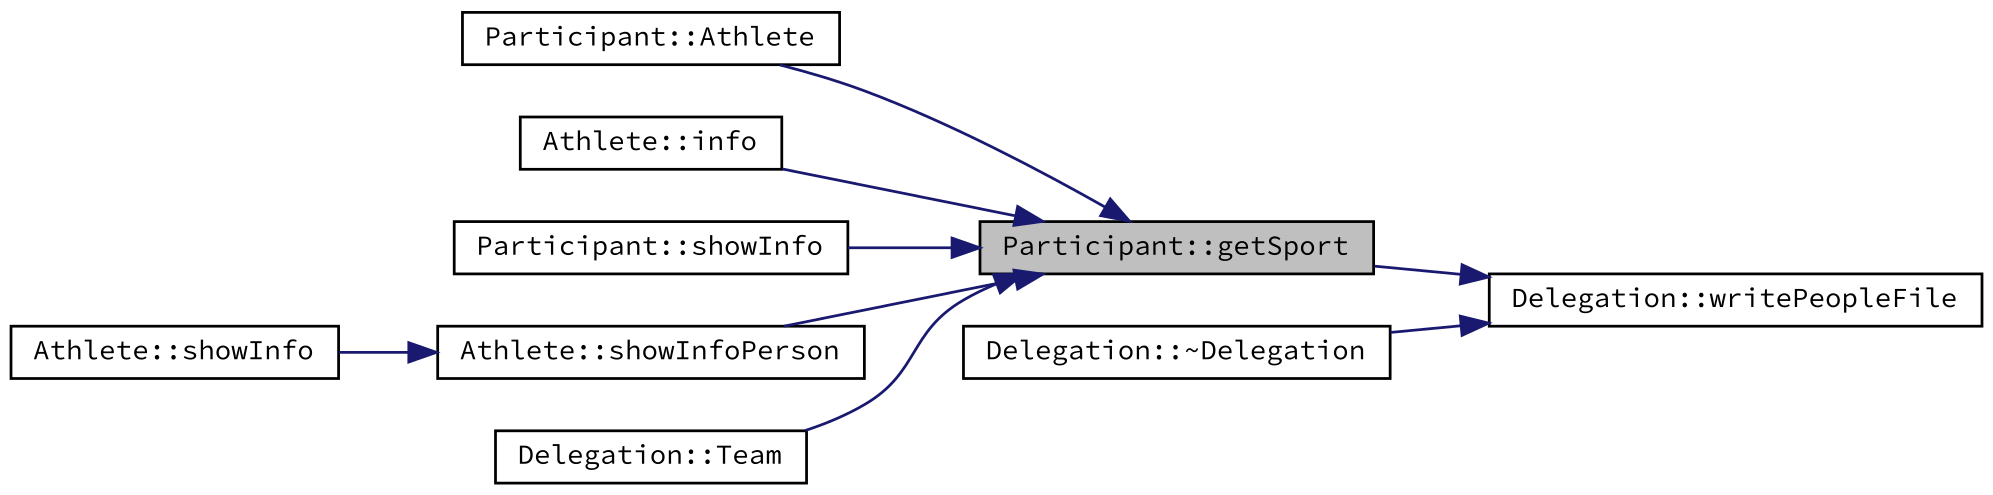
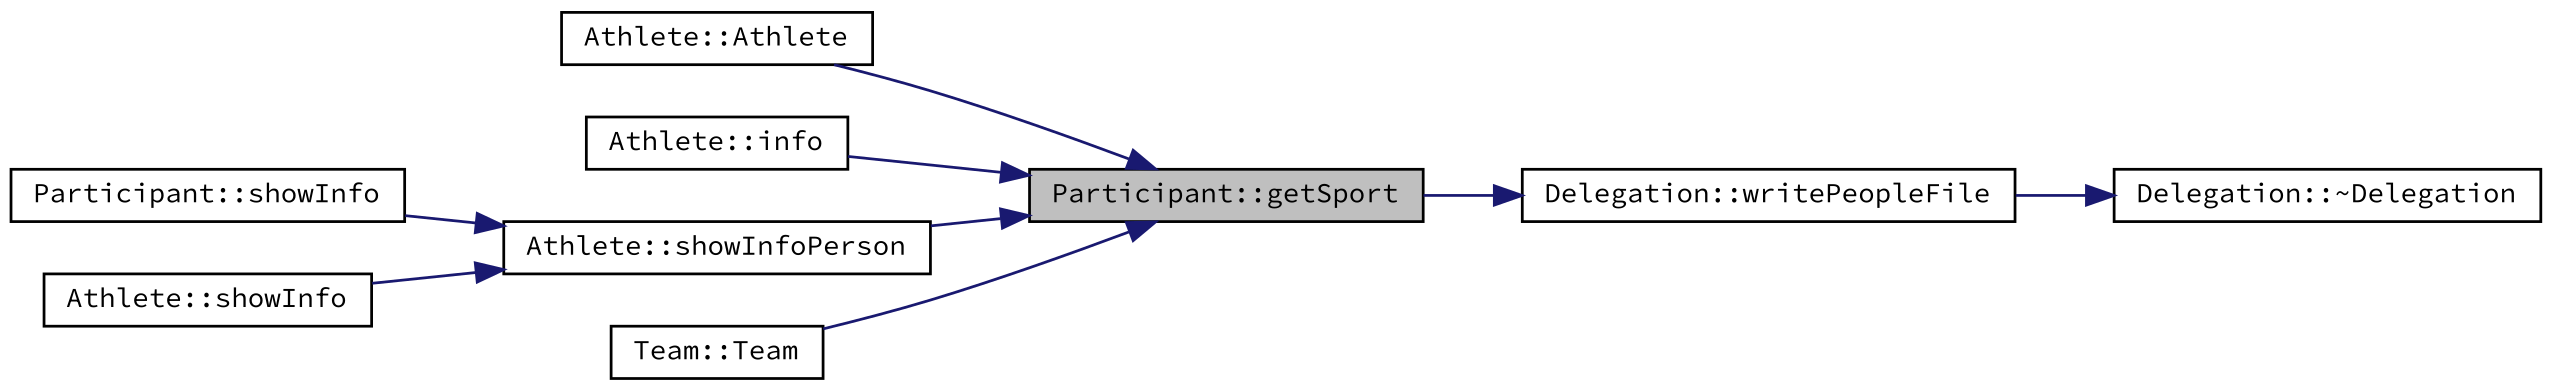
(651, 39) -> (717, 39)
(900, 248) -> (441, 219)
(1426, 329) -> (2051, 195)
(651, 457) -> (717, 352)
